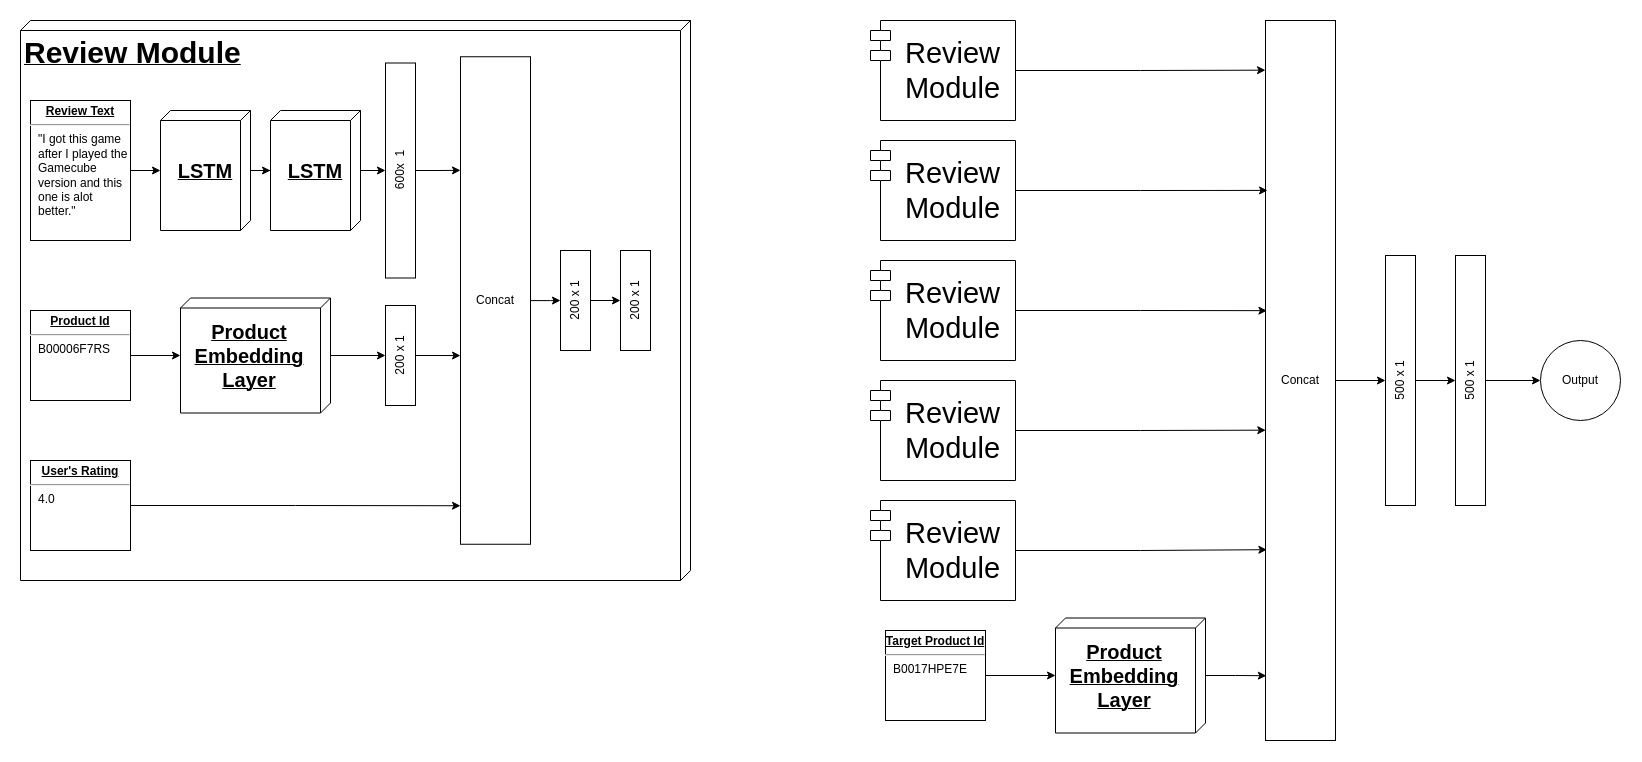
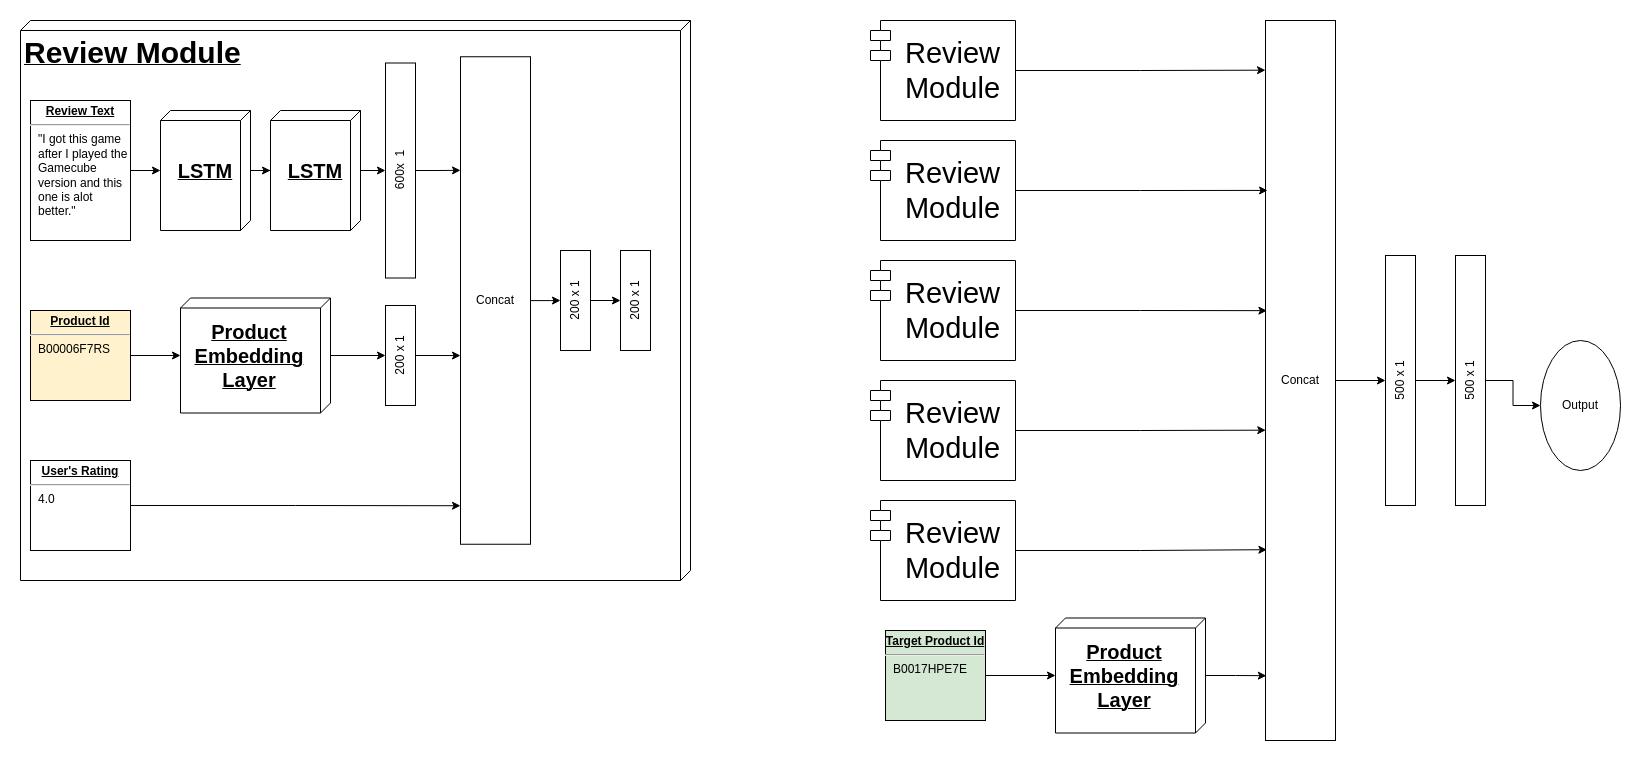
(81, 356) -> (81, 356)
(1581, 381) -> (1581, 406)
(936, 676) -> (936, 676)
